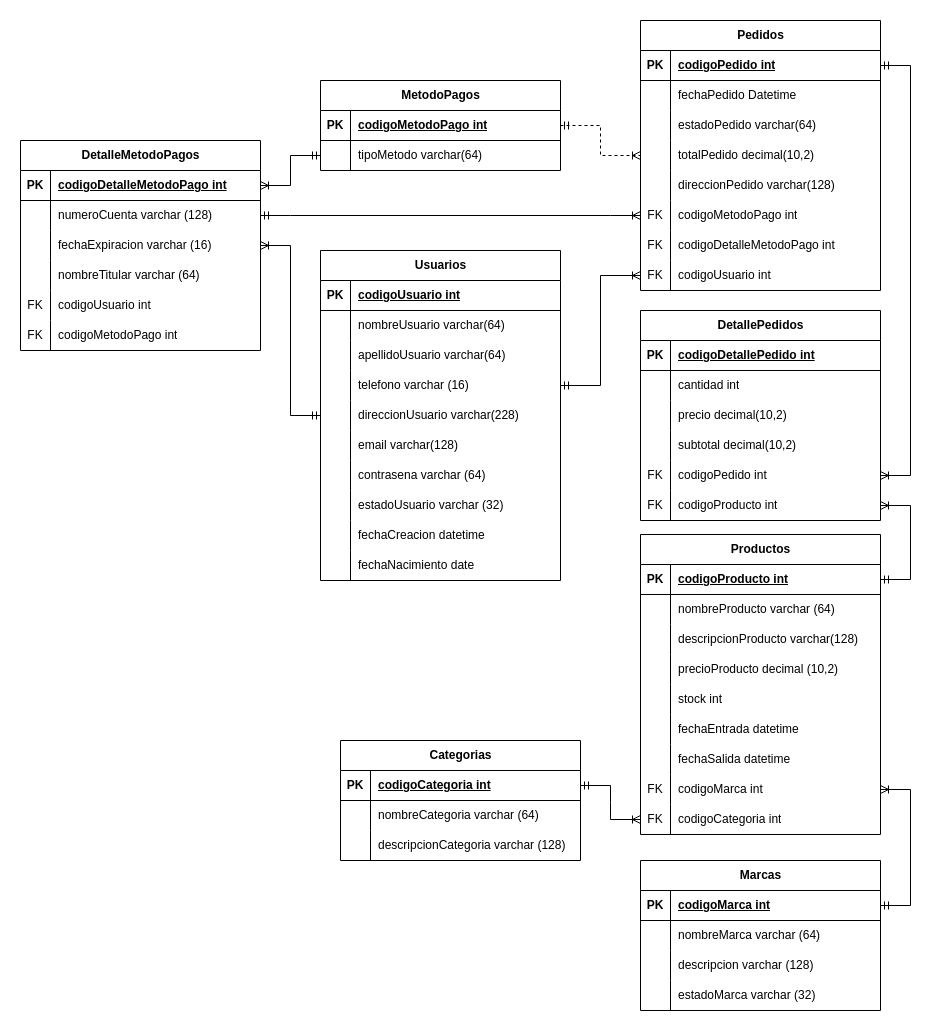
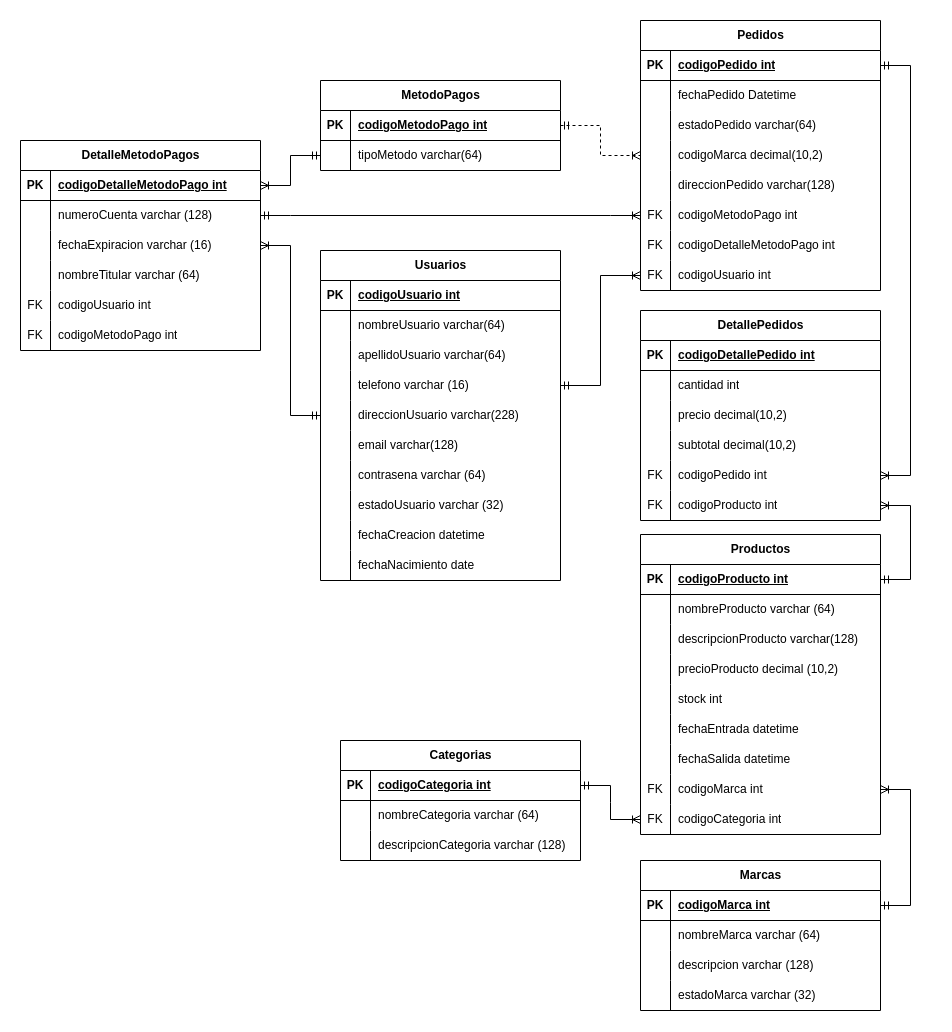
(753, 156) -> (755, 156)
